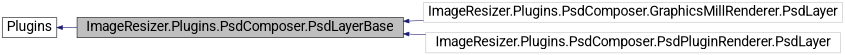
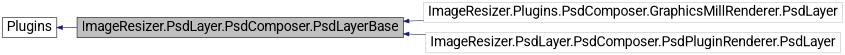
(240, 28) -> (240, 28)
(633, 43) -> (633, 43)
